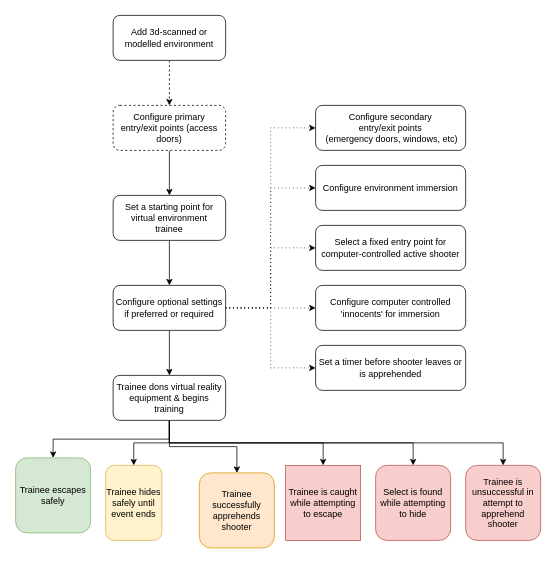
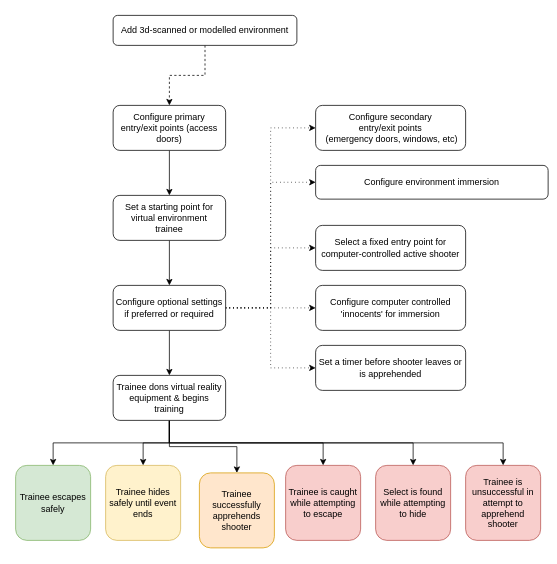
(169, 38) -> (205, 30)
(169, 128) -> (169, 128)
(390, 188) -> (432, 182)
(53, 495) -> (53, 503)
(134, 503) -> (143, 503)
(323, 503) -> (323, 503)
